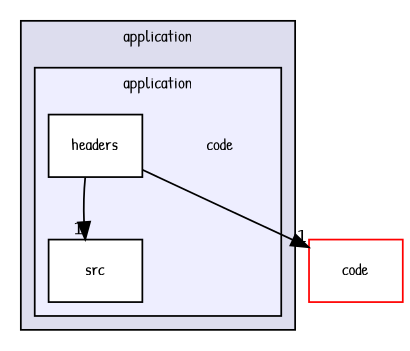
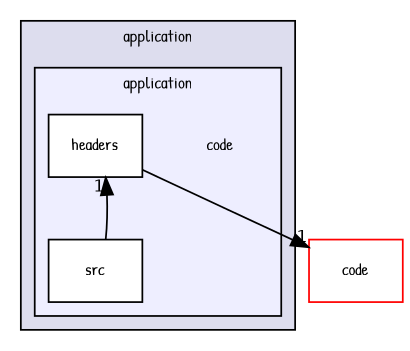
(84, 200) -> (107, 217)
